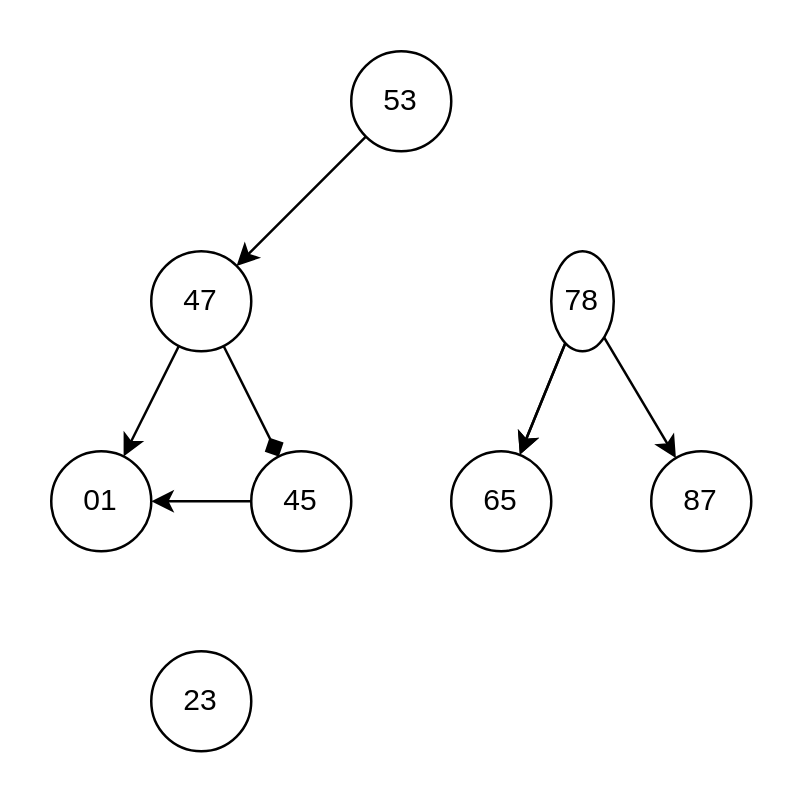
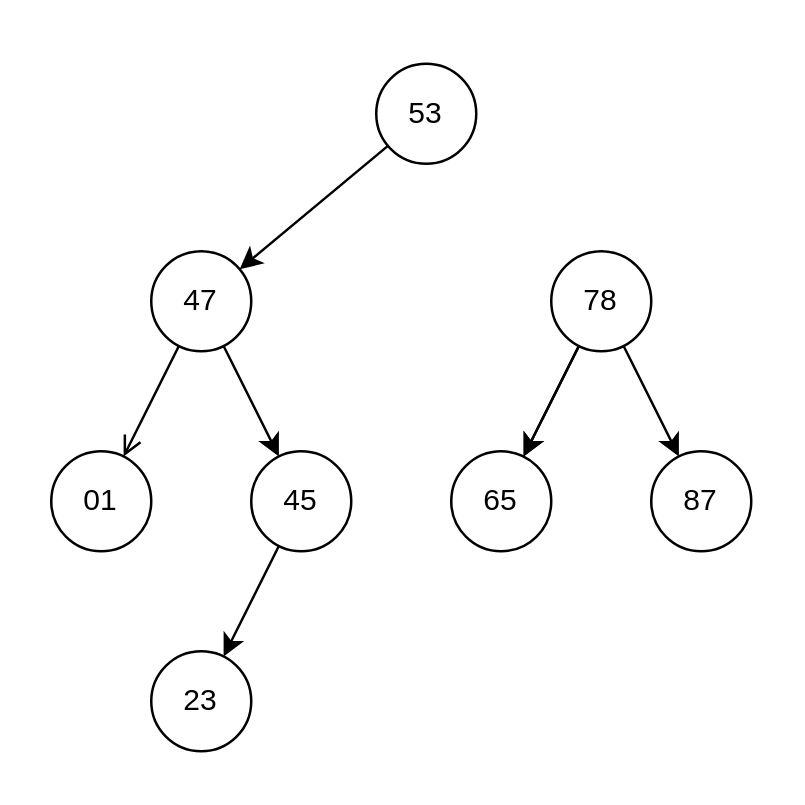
(401, 101) -> (426, 114)
(583, 301) -> (601, 301)
(269, 438) -> (270, 440)
(132, 440) -> (130, 444)
(209, 501) -> (255, 594)
